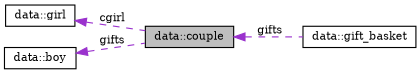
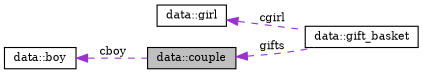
(116, 26) -> (272, 26)
(111, 41) -> (112, 52)
